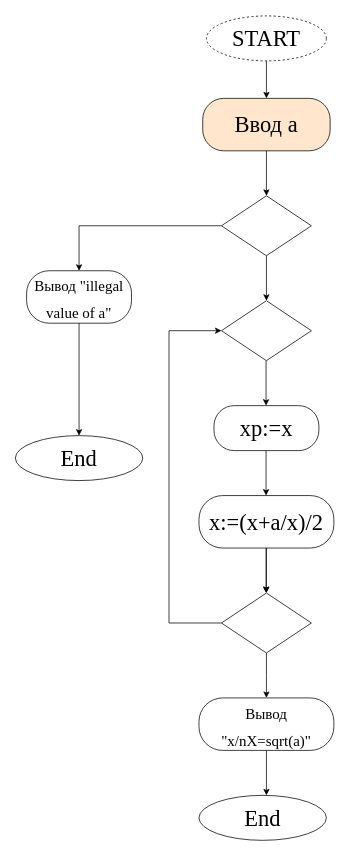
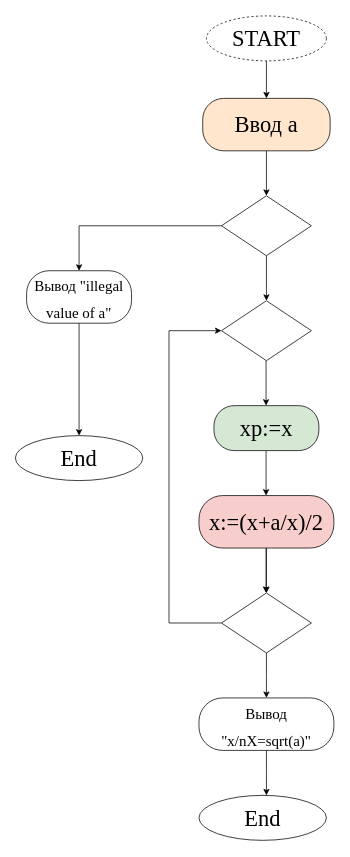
(267, 428) -> (267, 428)
(267, 522) -> (267, 522)
